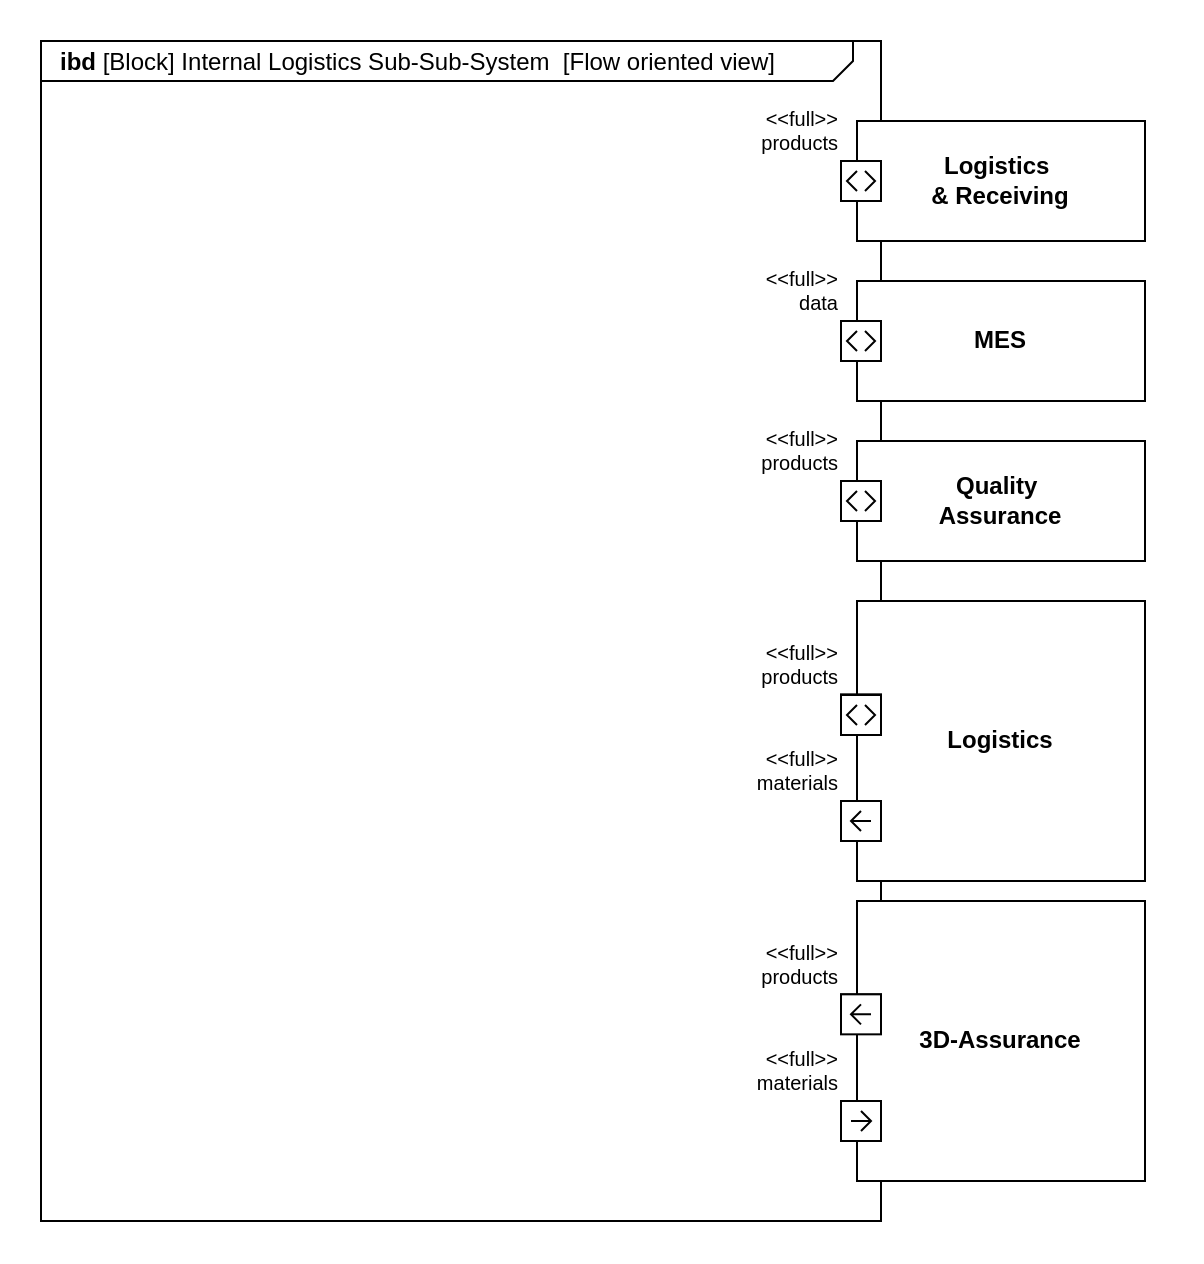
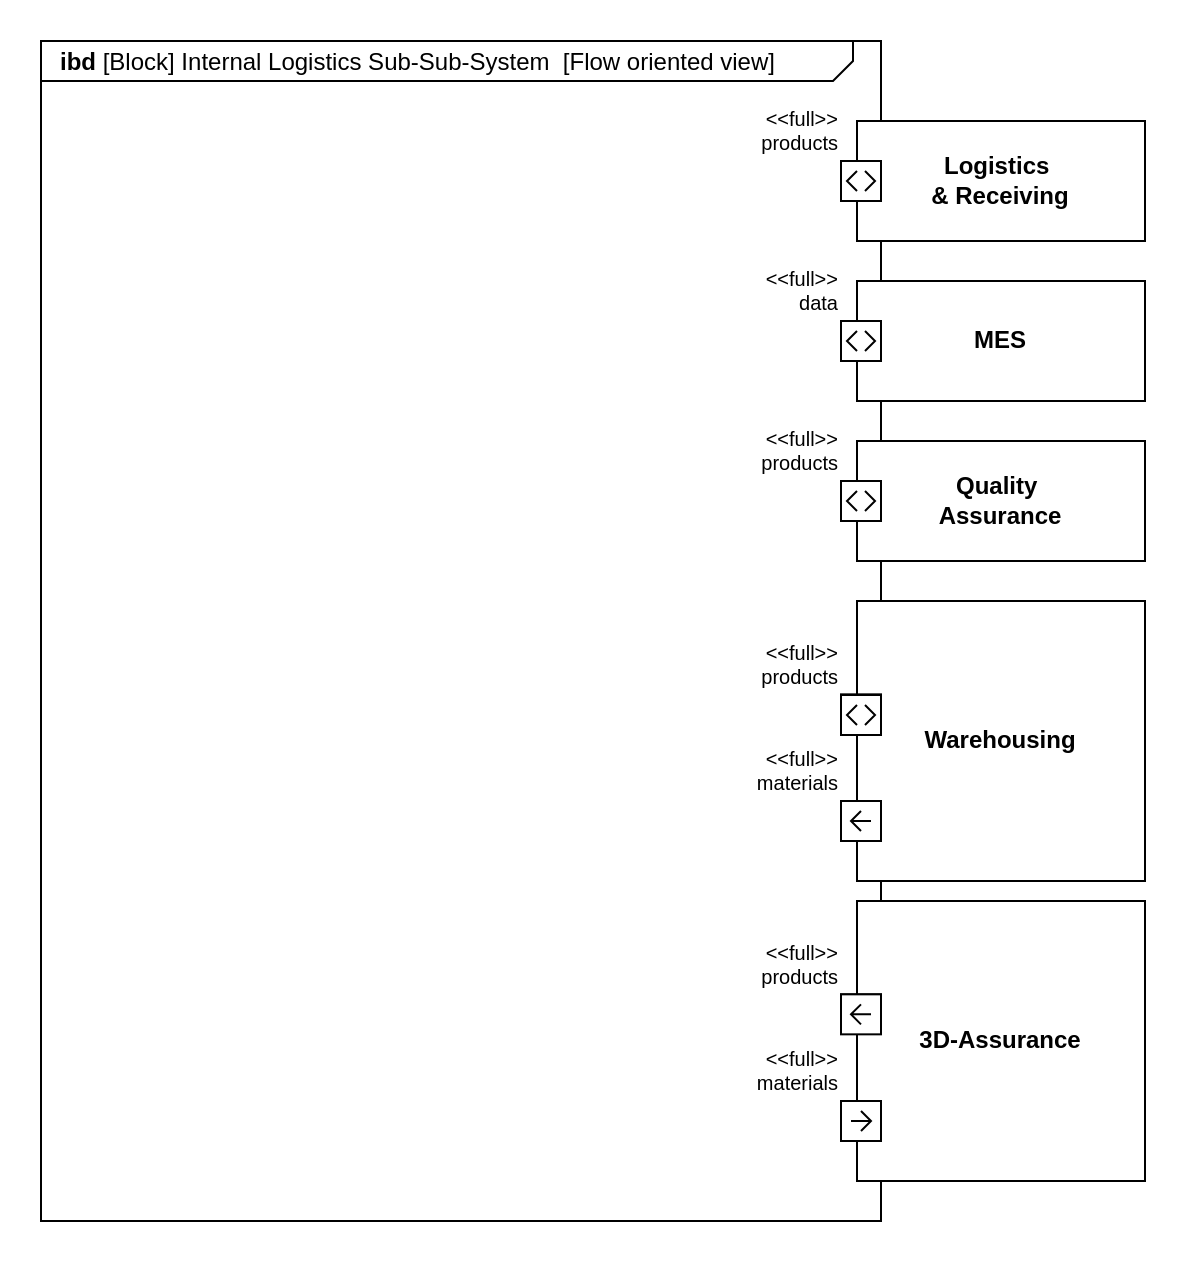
(1001, 741) -> (1001, 741)
